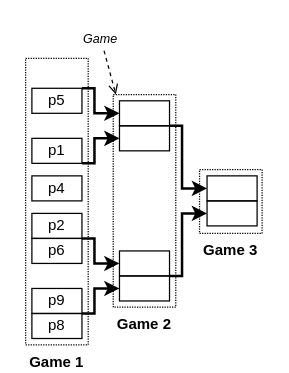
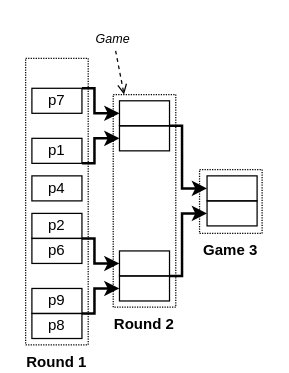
(101, 38) -> (113, 38)
(57, 101) -> (57, 101)
(144, 325) -> (144, 325)
(57, 362) -> (57, 362)
